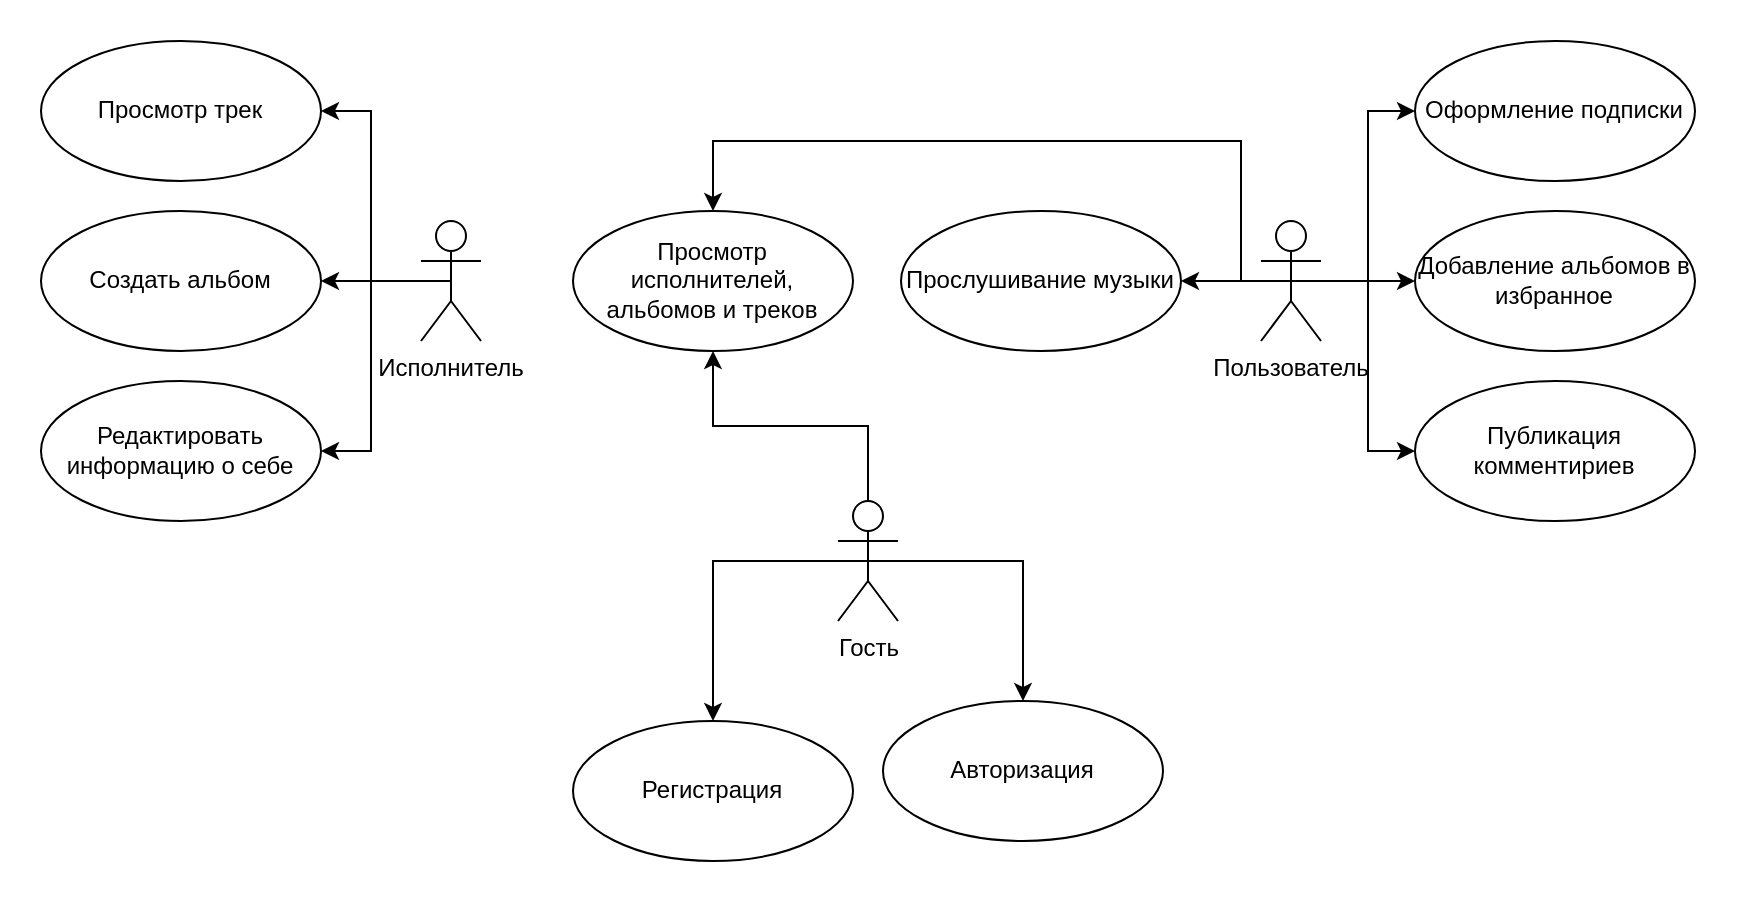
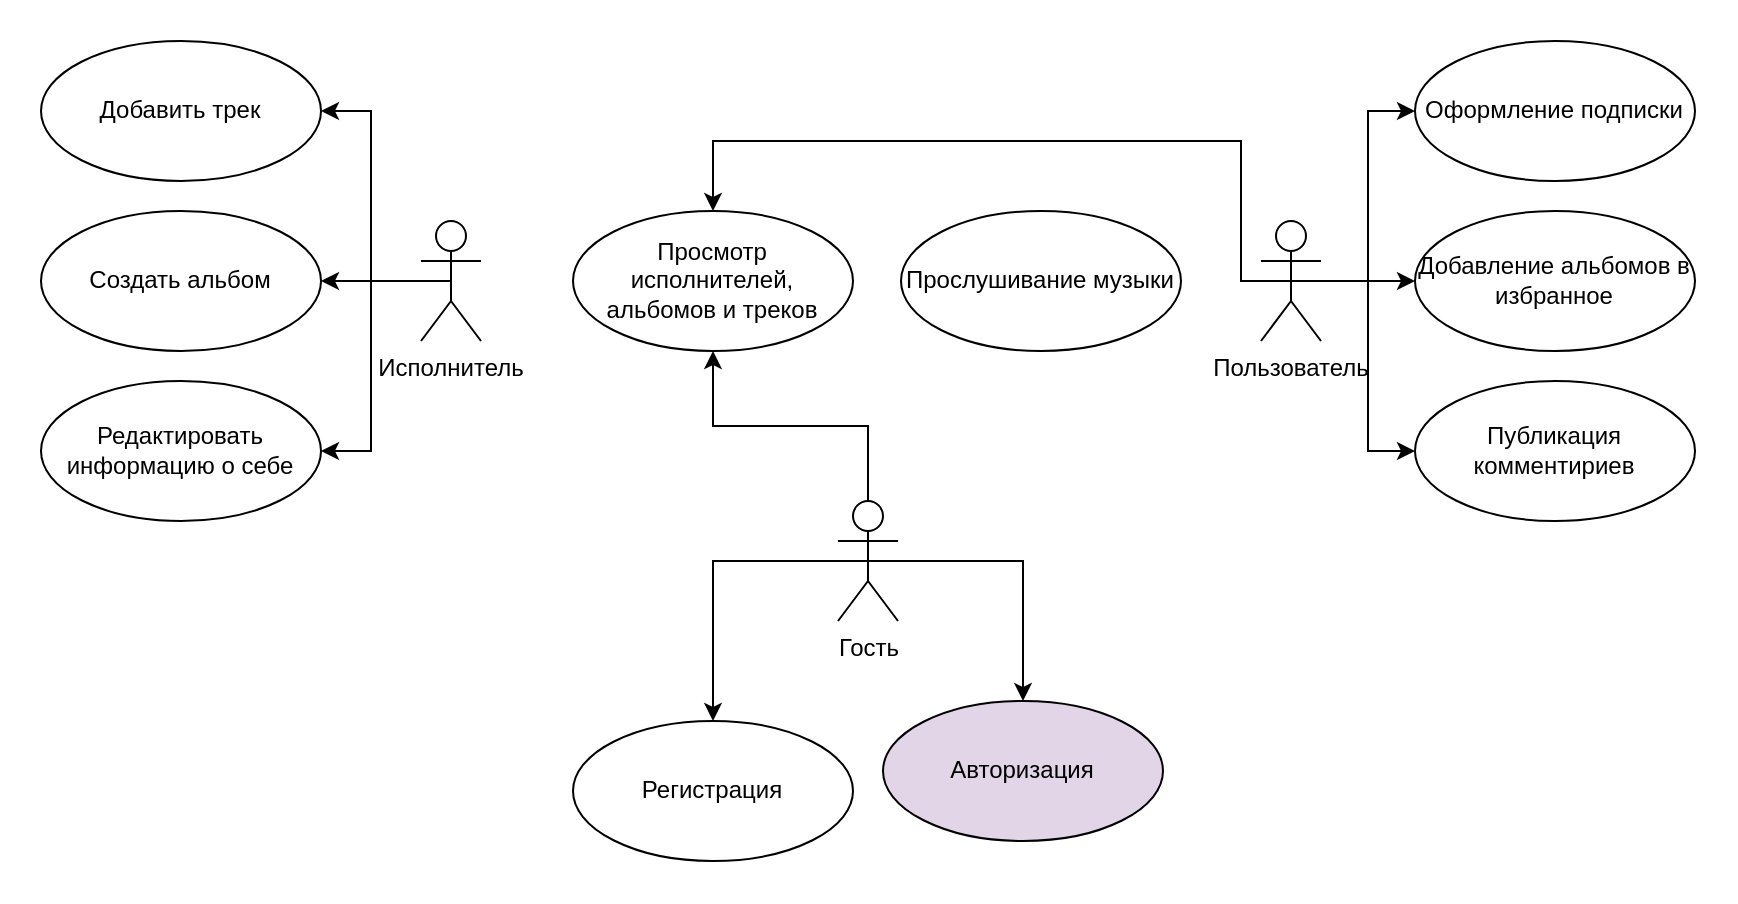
(181, 111) -> (181, 111)
(1216, 281) -> none
(1023, 771) -> (1023, 771)
